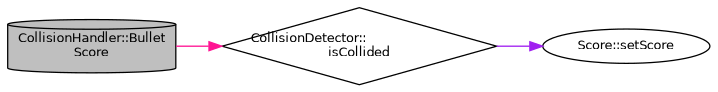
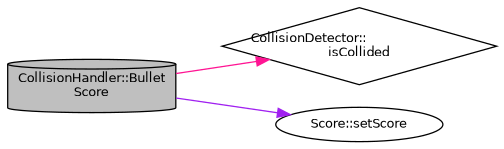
(513, 46) -> (227, 105)
